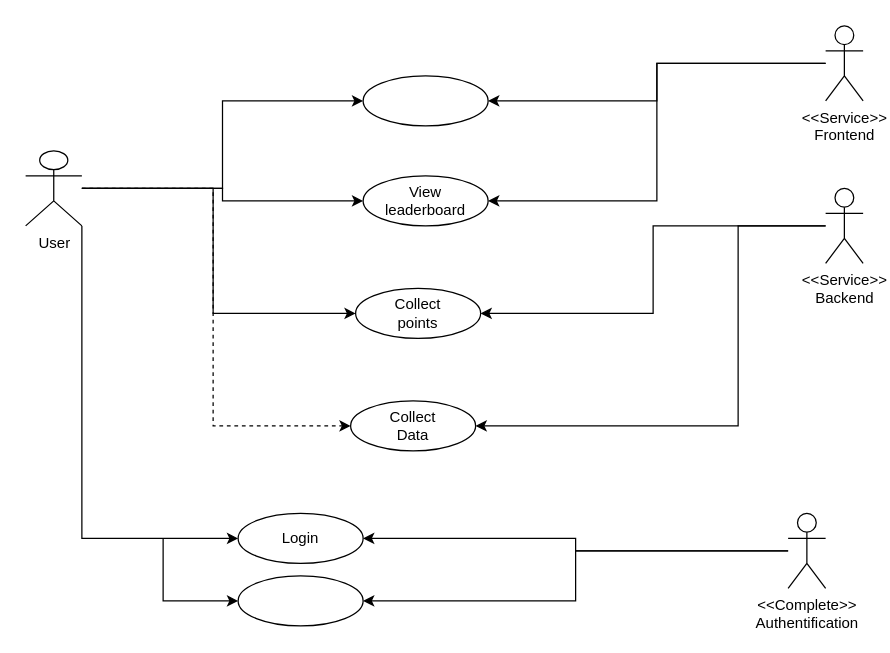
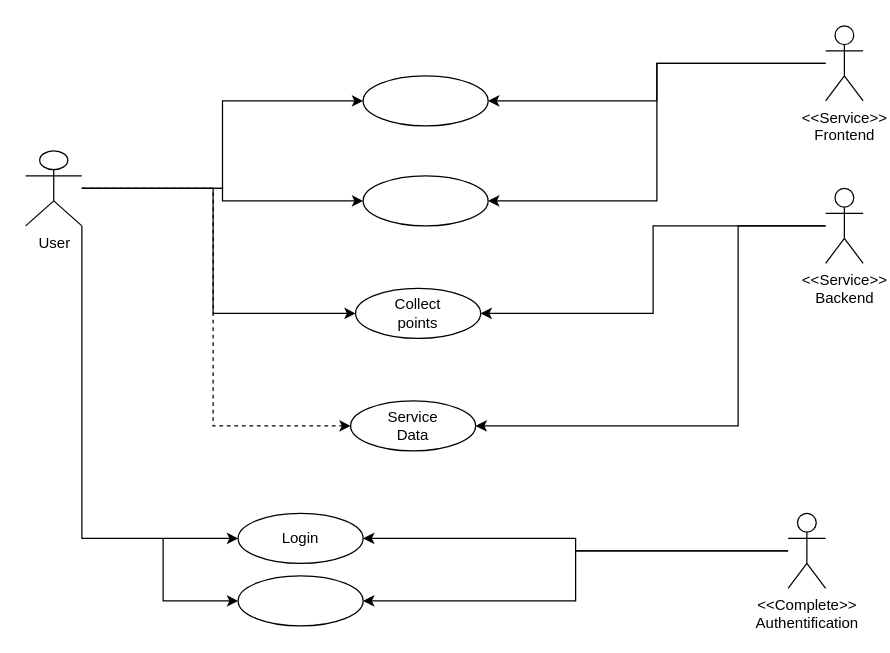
(426, 201) -> none
(413, 426) -> (413, 426)
